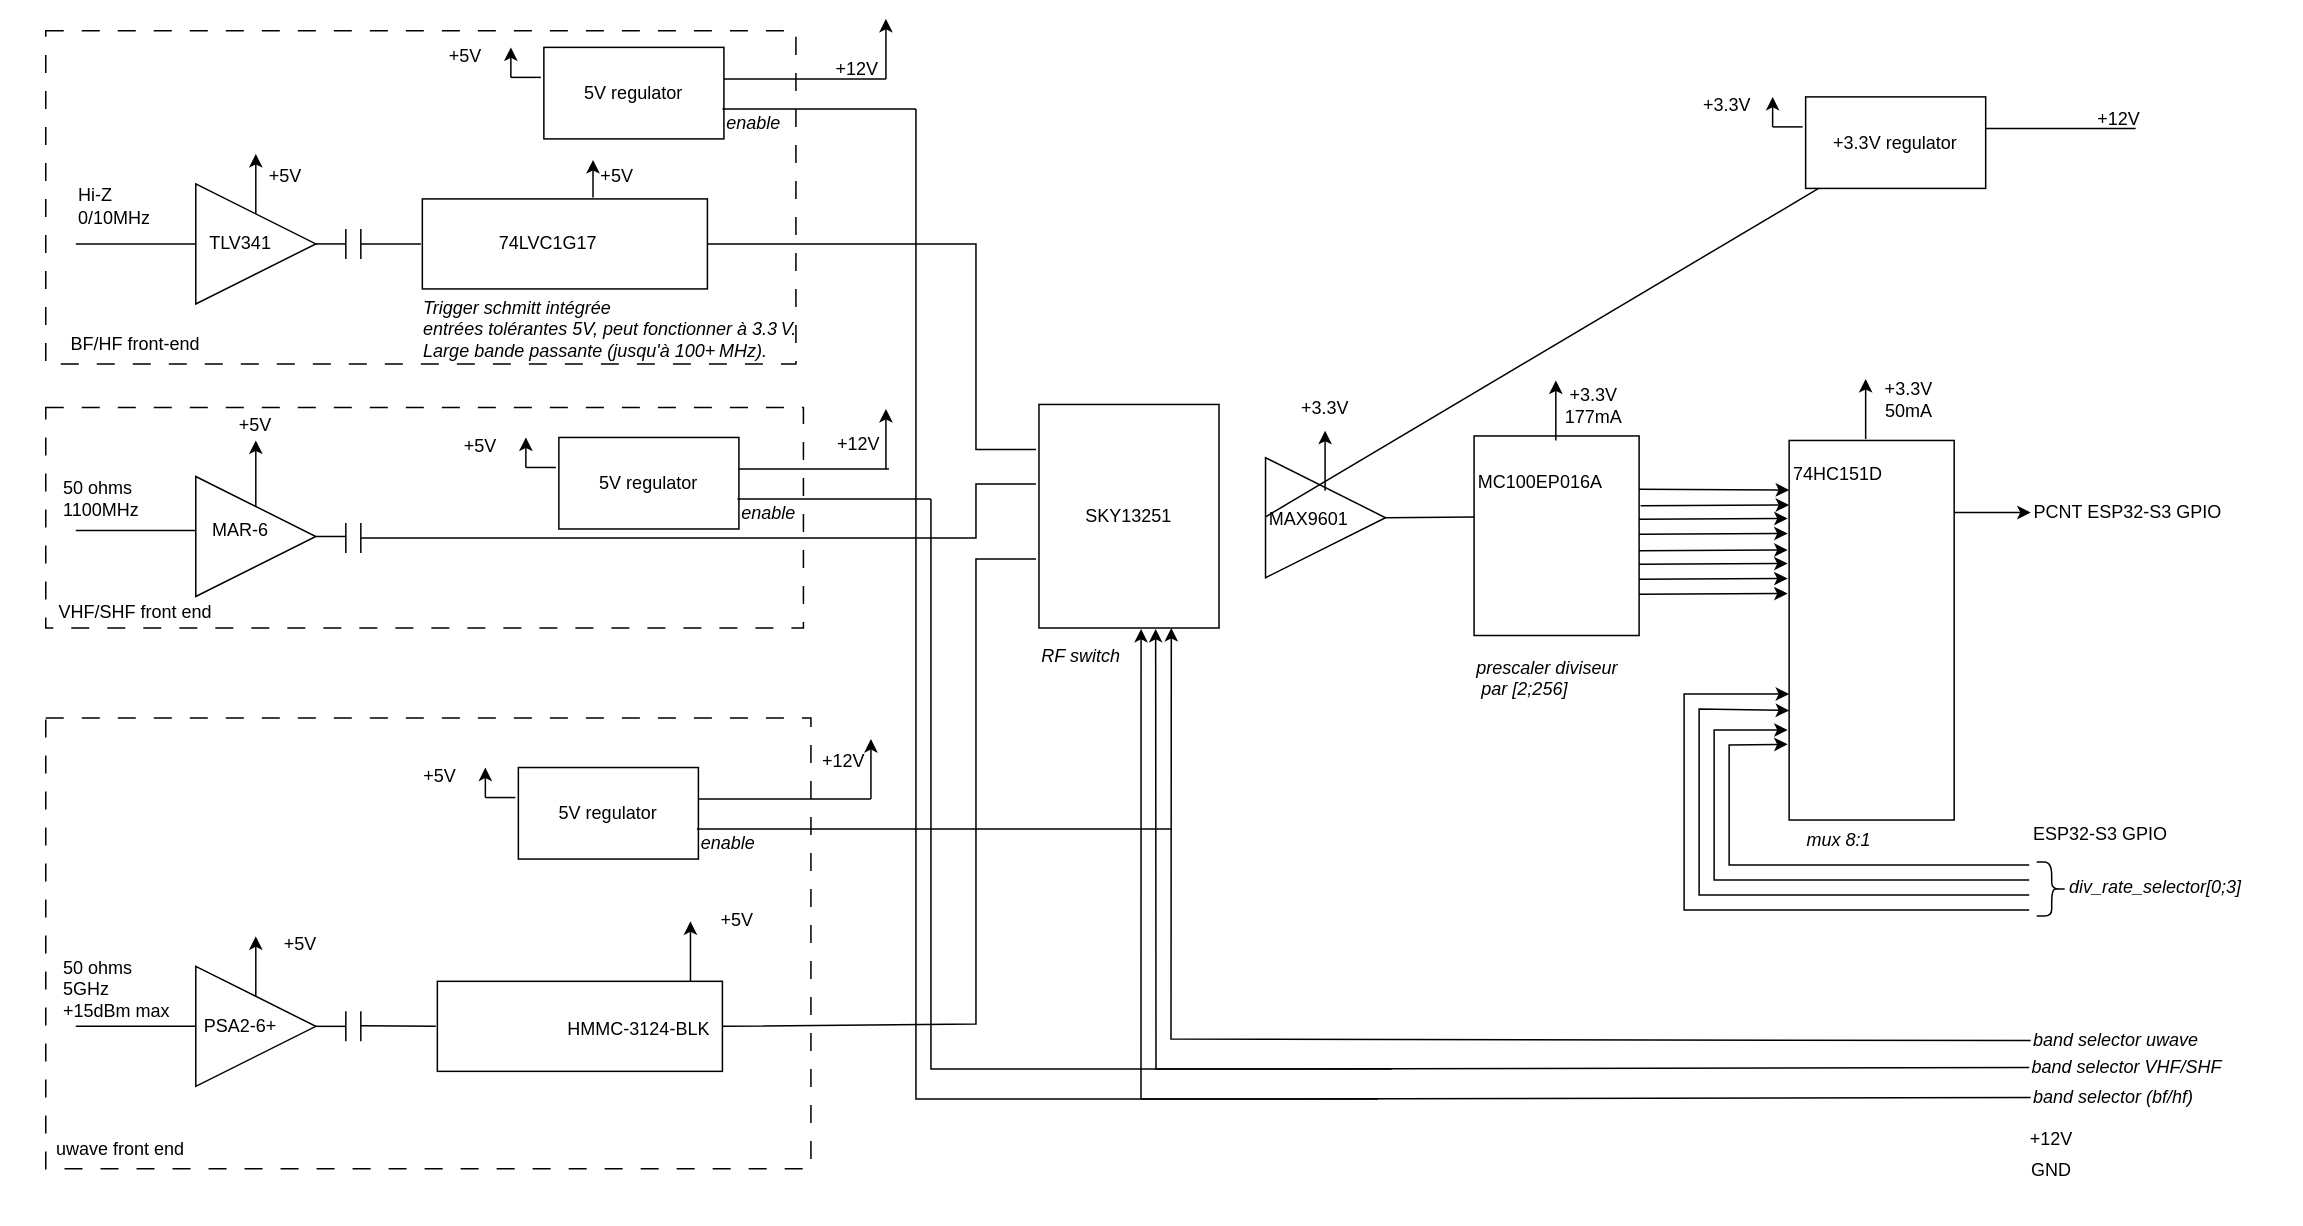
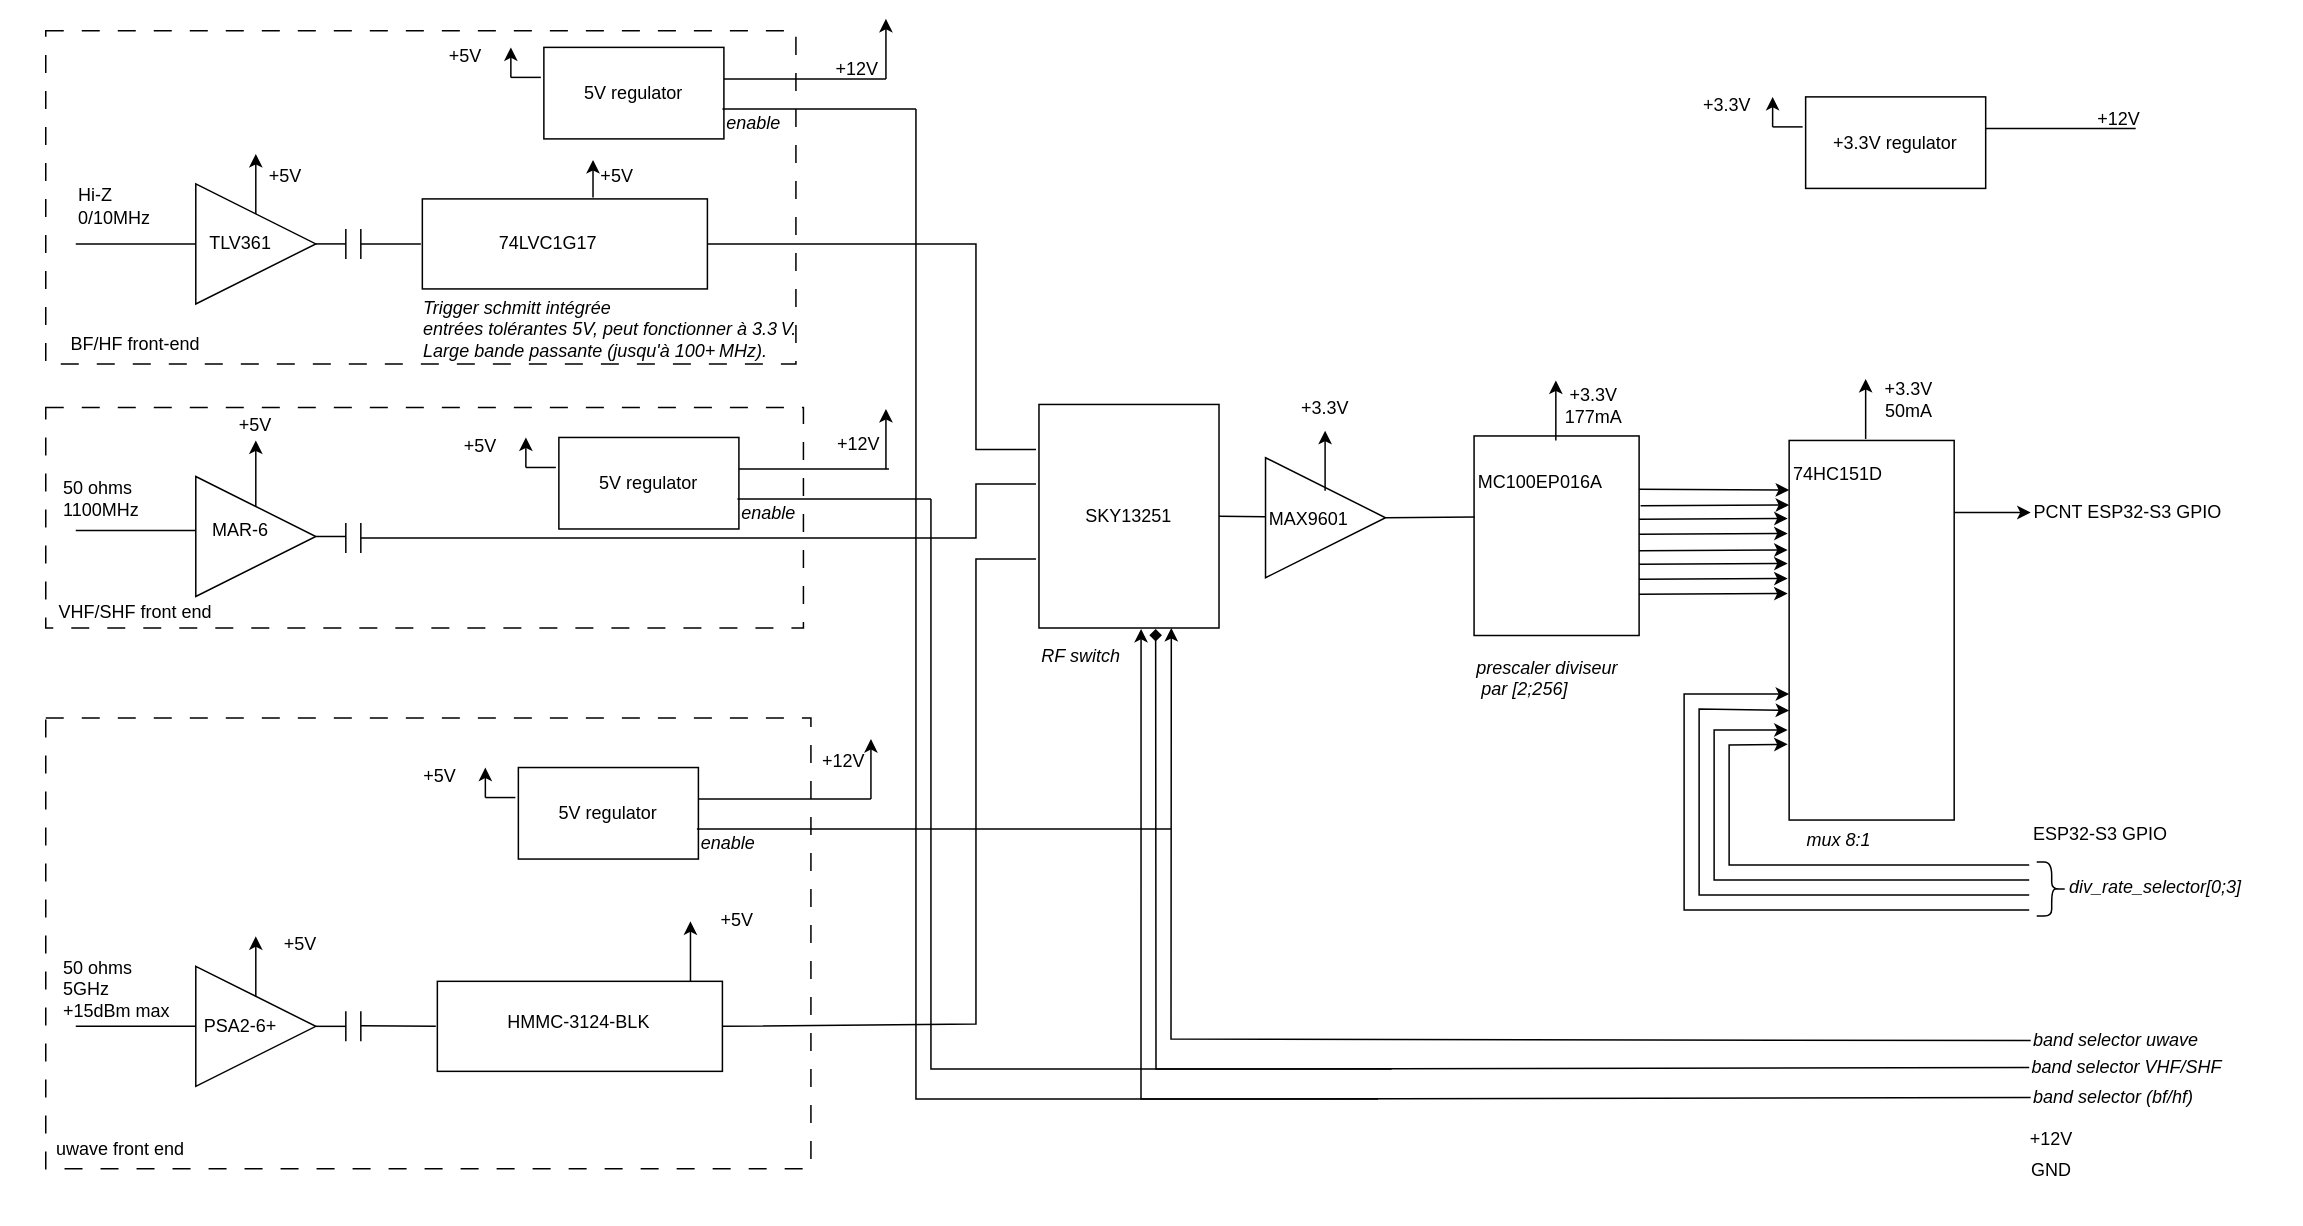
(241, 244) -> (241, 244)
(1541, 353) -> (1242, 516)
(1155, 640) -> (1155, 641)
(640, 1030) -> (580, 1022)
